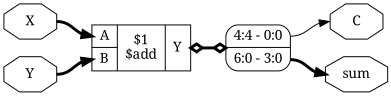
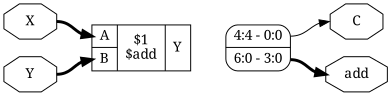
(208, 48) -> none
(357, 74) -> (357, 74)
